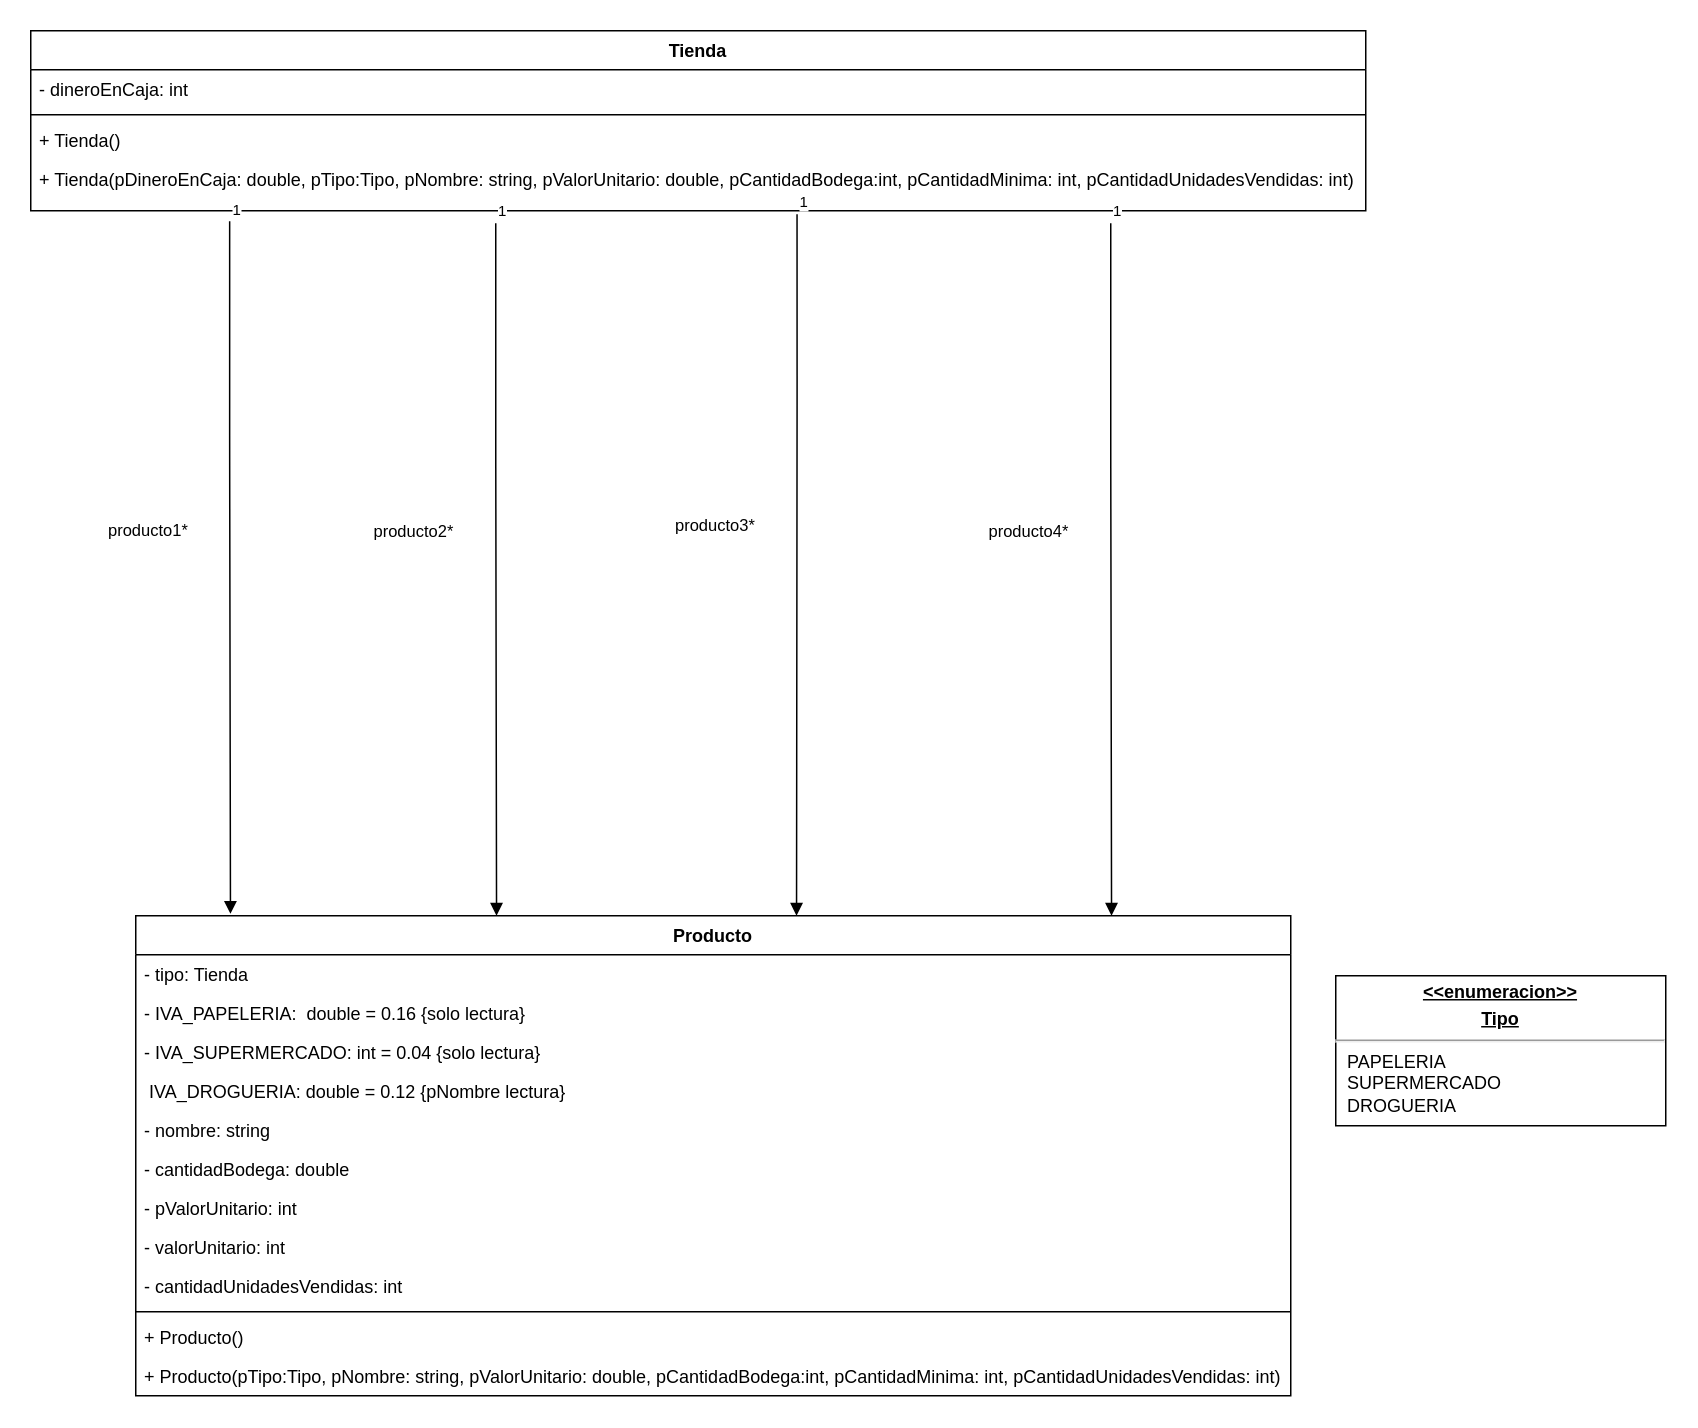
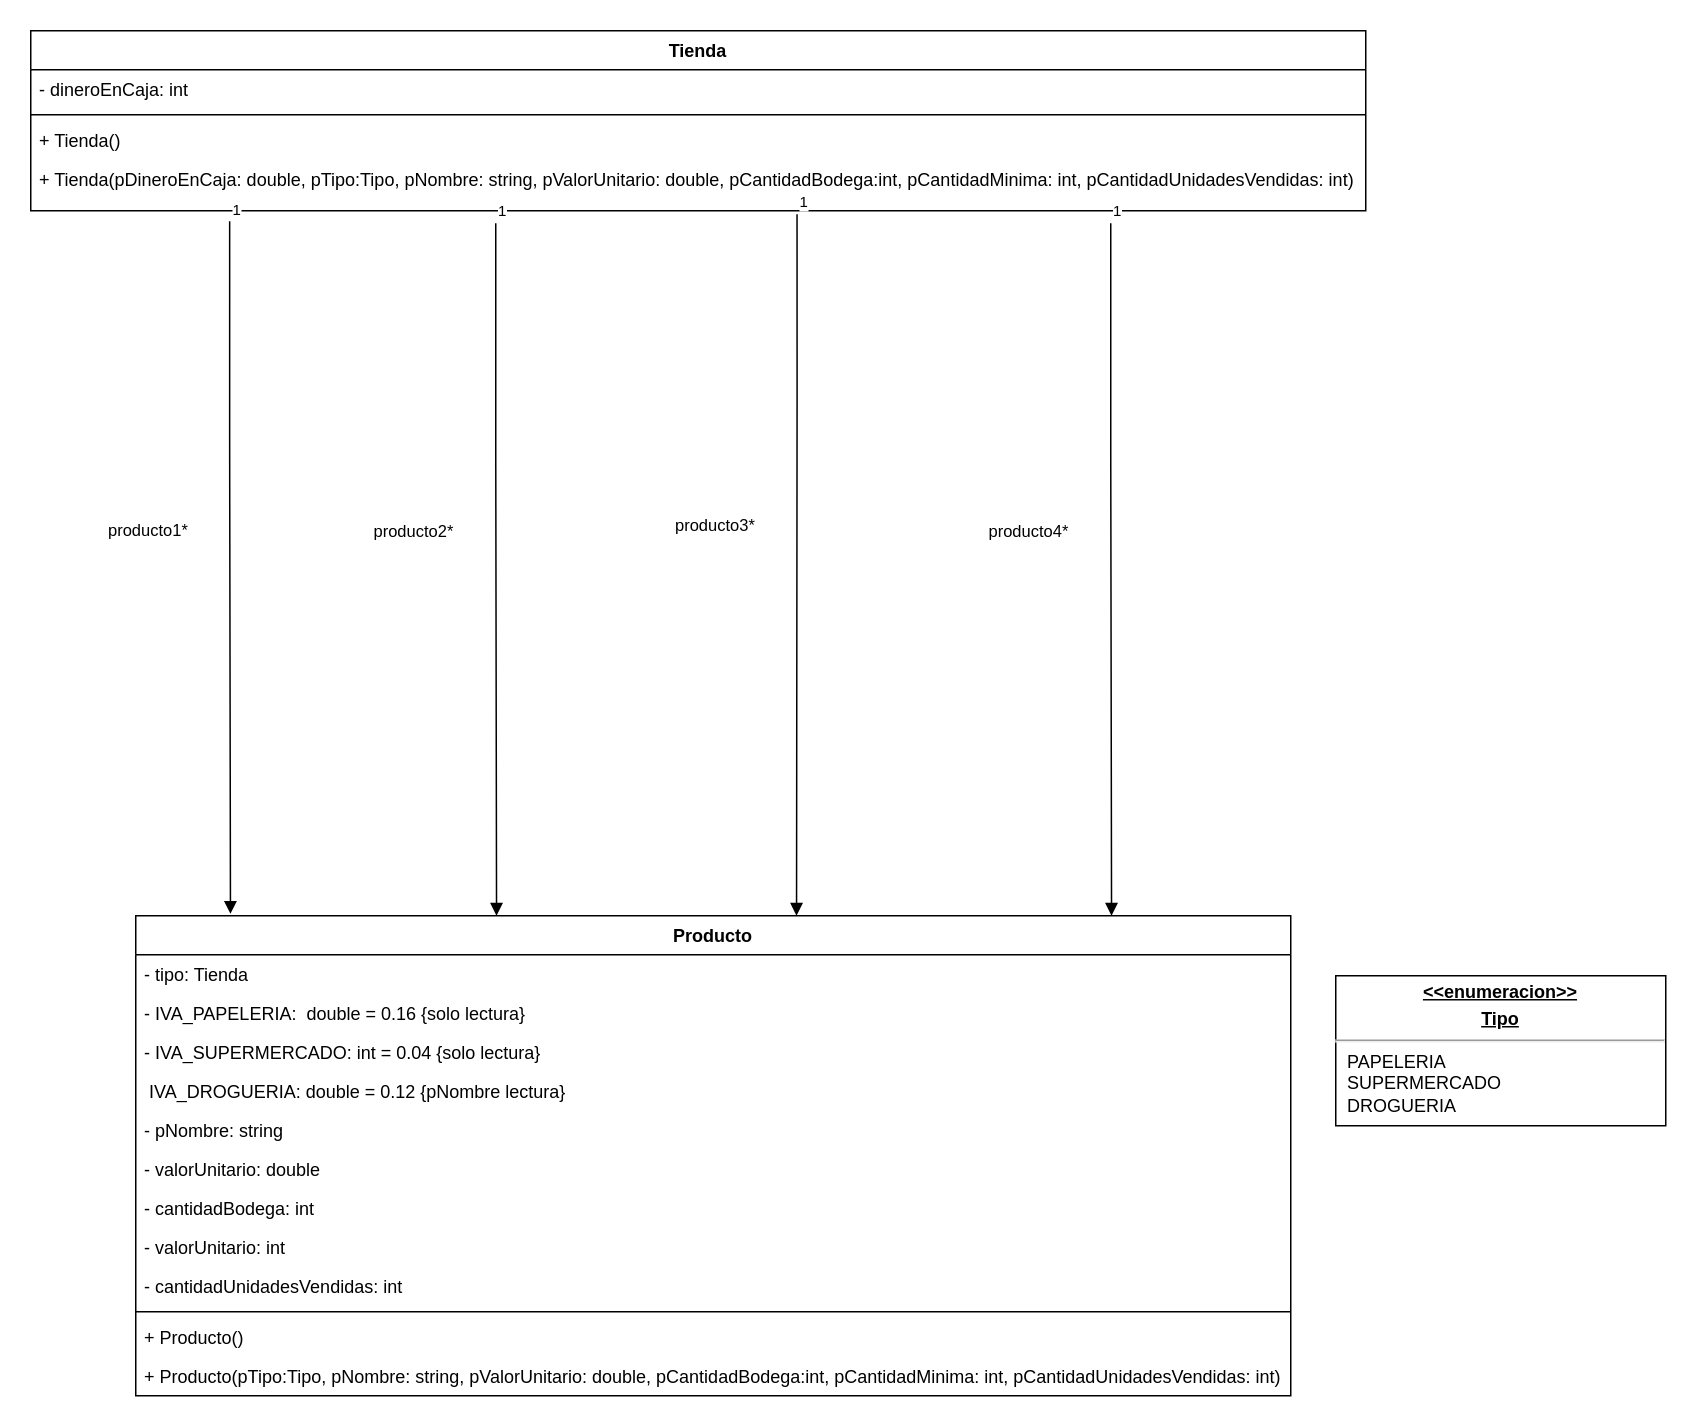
(215, 1131) -> (220, 1131)
(253, 1170) -> (244, 1170)
(233, 1209) -> (238, 1209)
